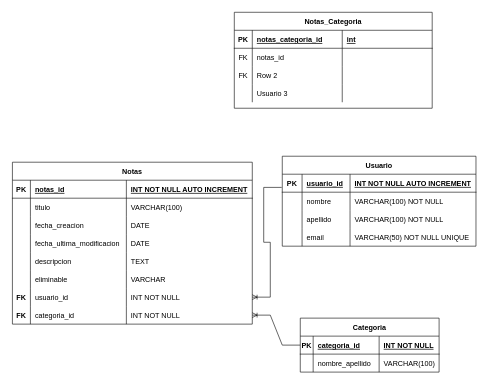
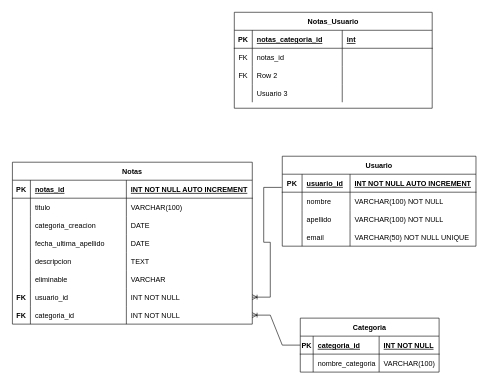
(333, 22) -> (333, 22)
(62, 226) -> (69, 226)
(81, 244) -> (72, 244)
(345, 364) -> (349, 364)
